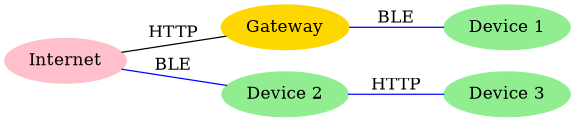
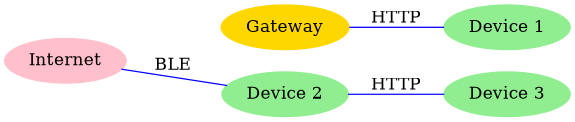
(396, 18) -> (396, 18)
(174, 44) -> none
